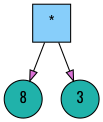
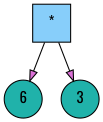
(23, 99) -> (23, 99)
